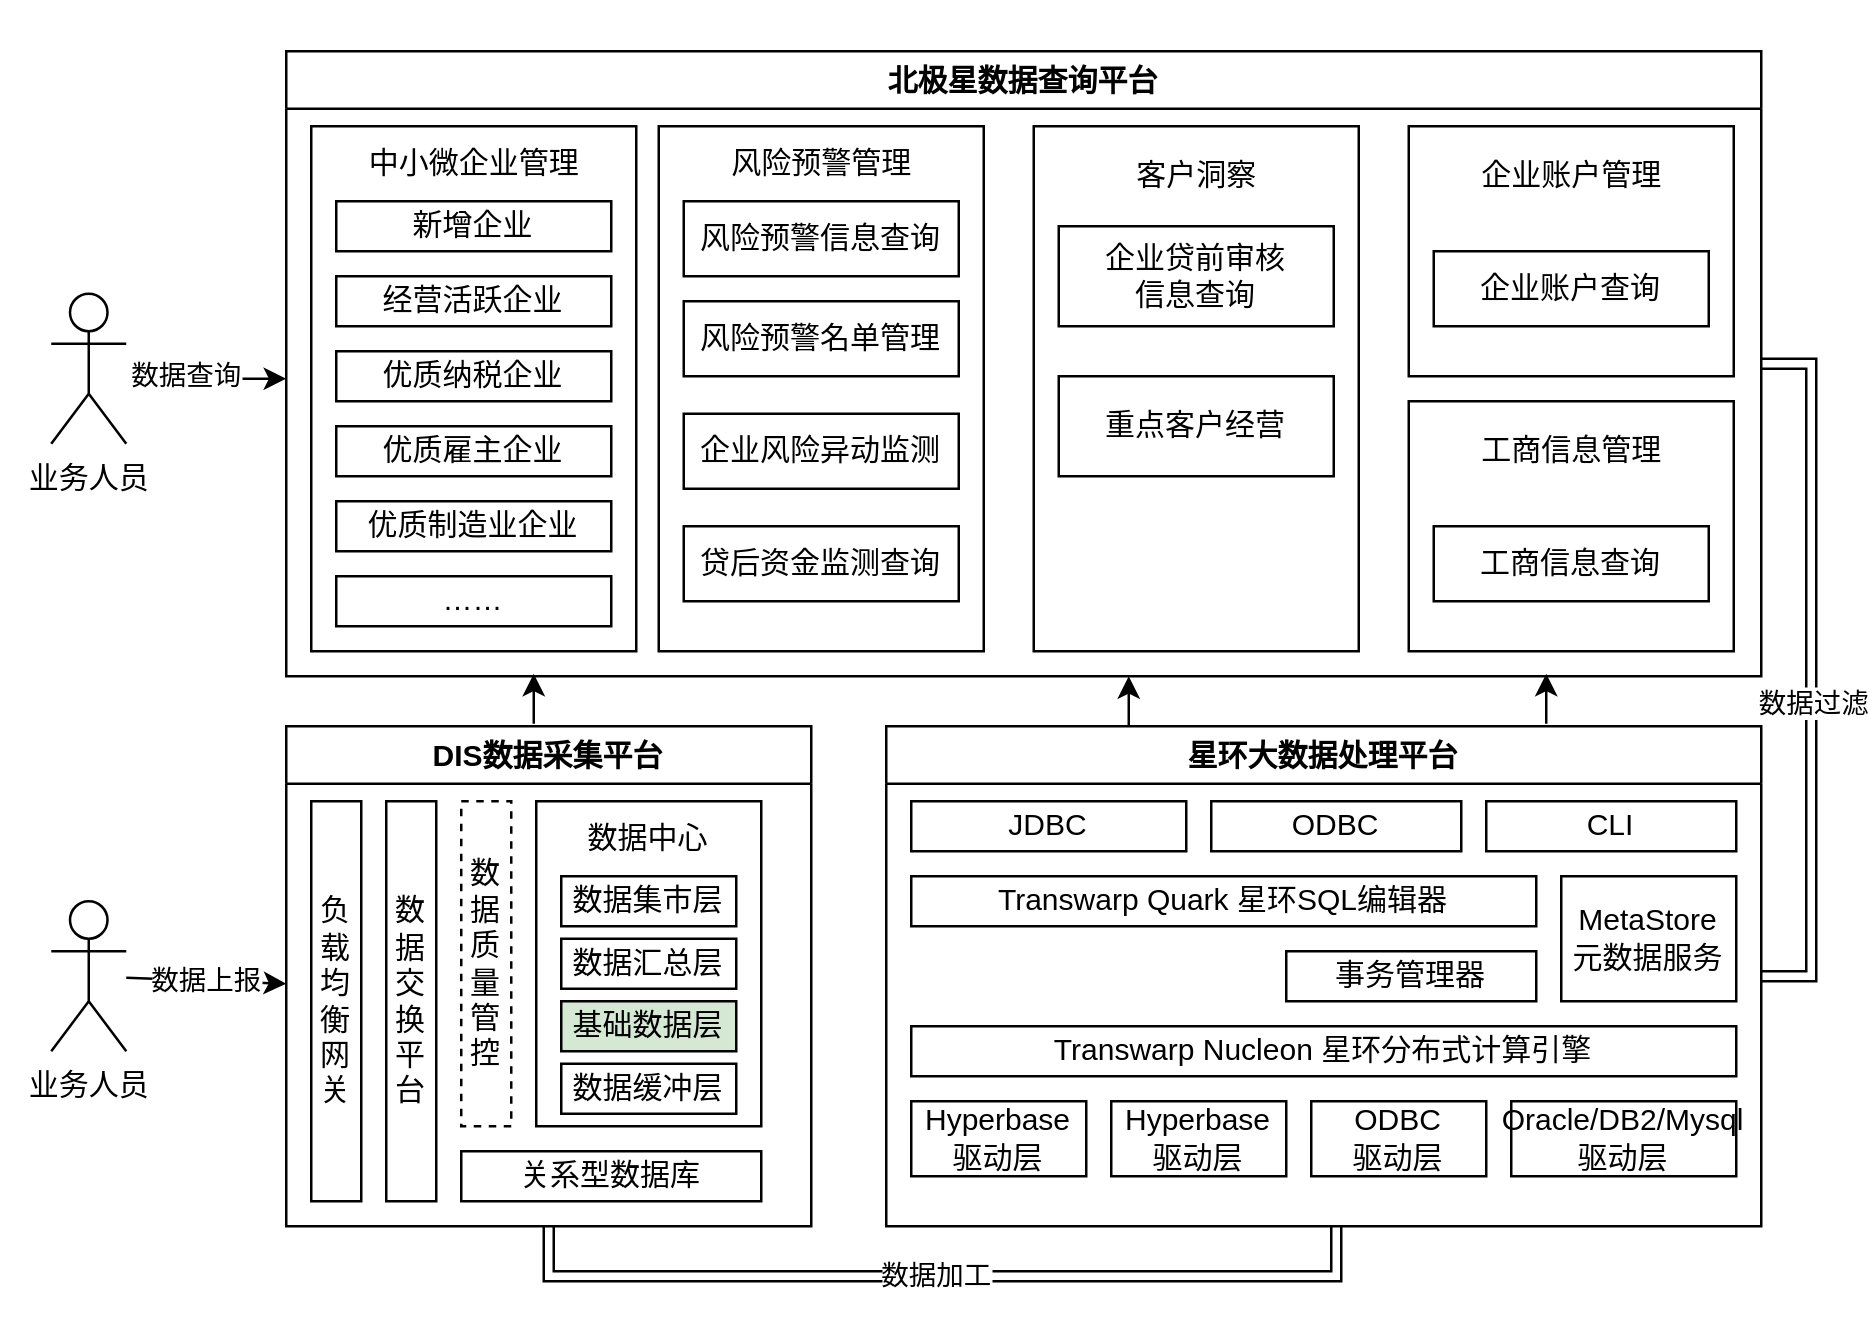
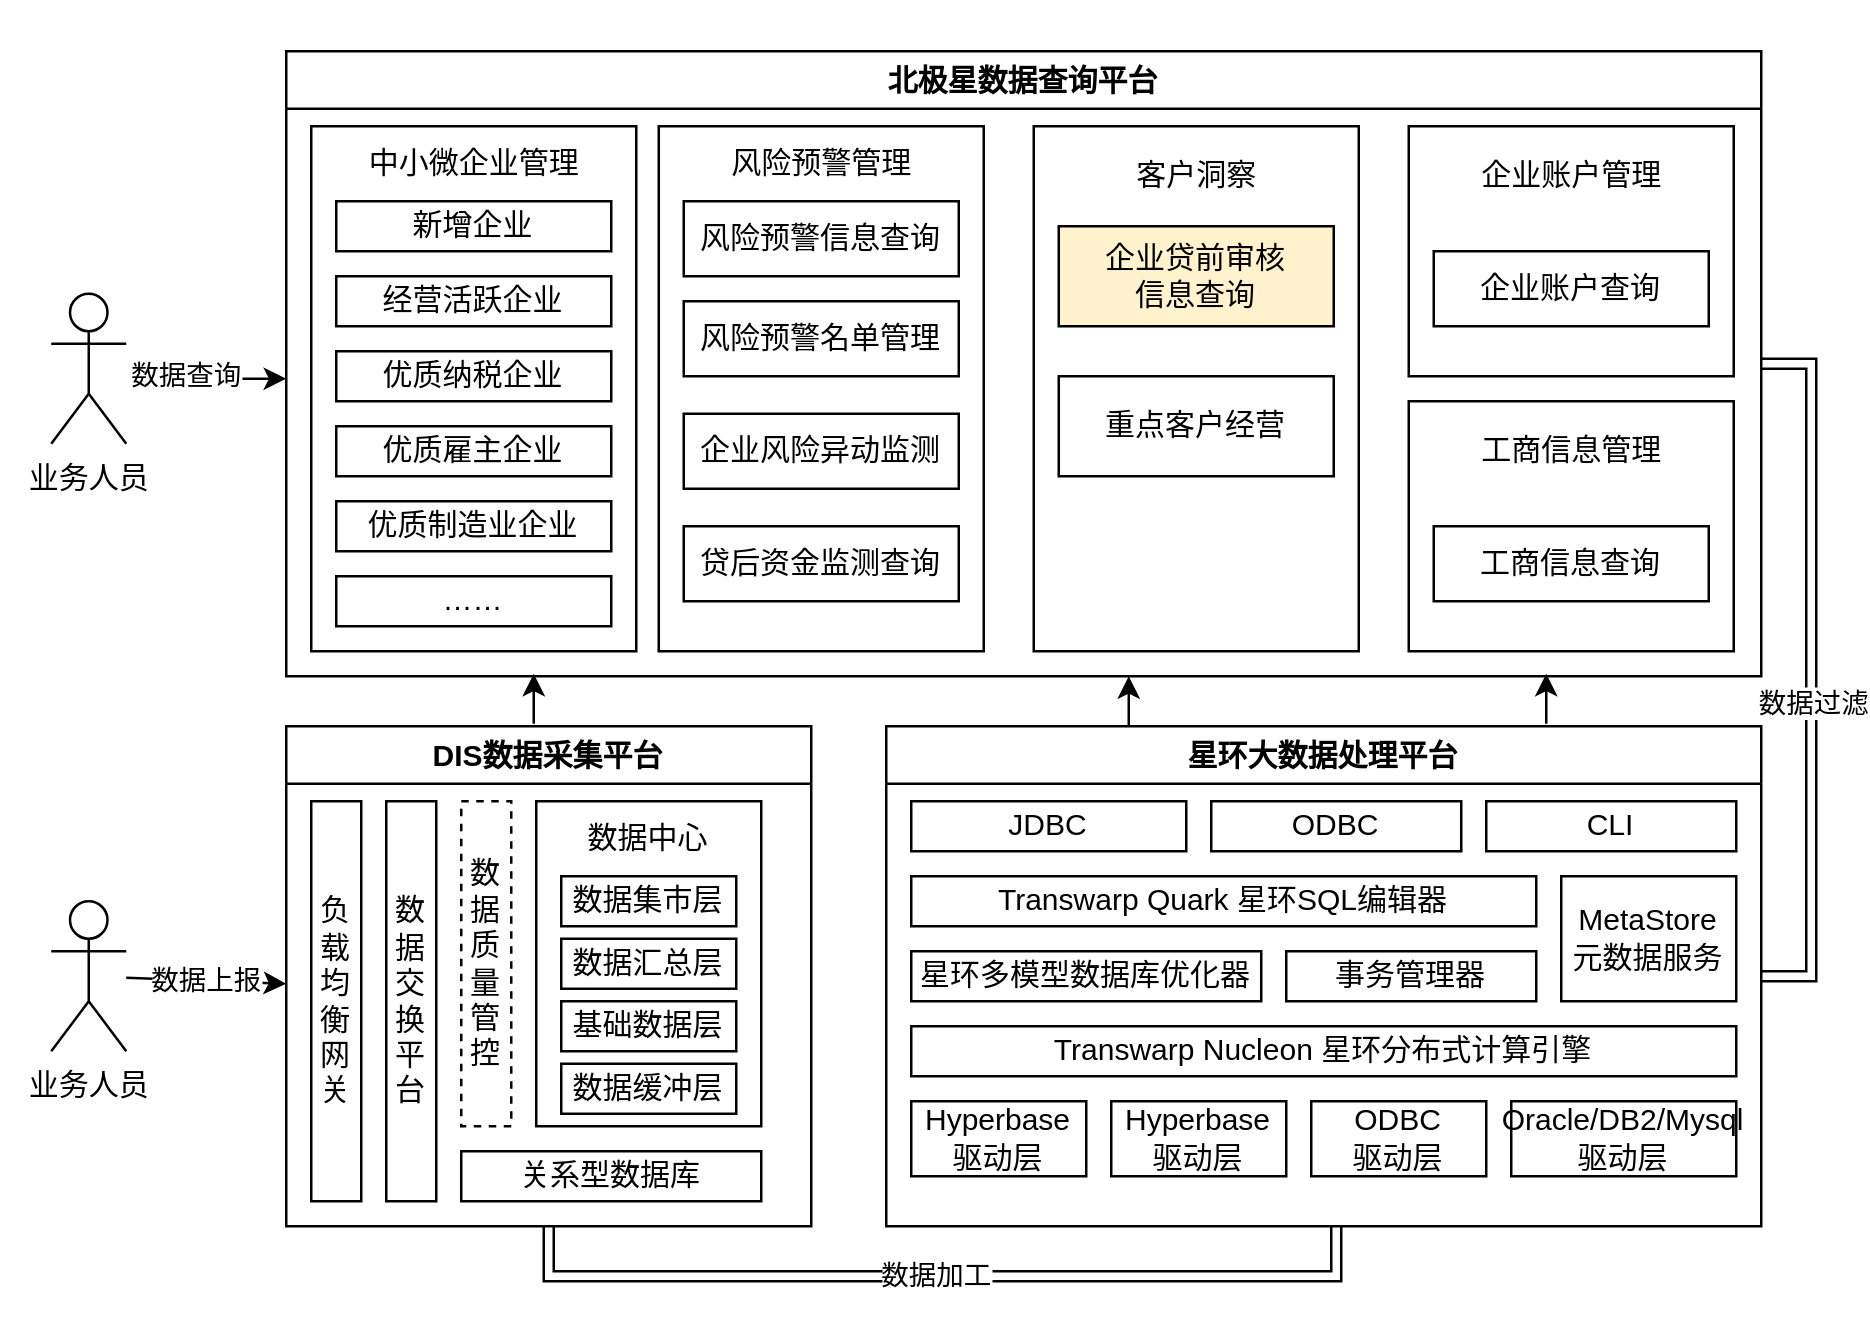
(1196, 276) -> (1196, 276)
none -> (1086, 976)
(649, 1026) -> (649, 1026)
